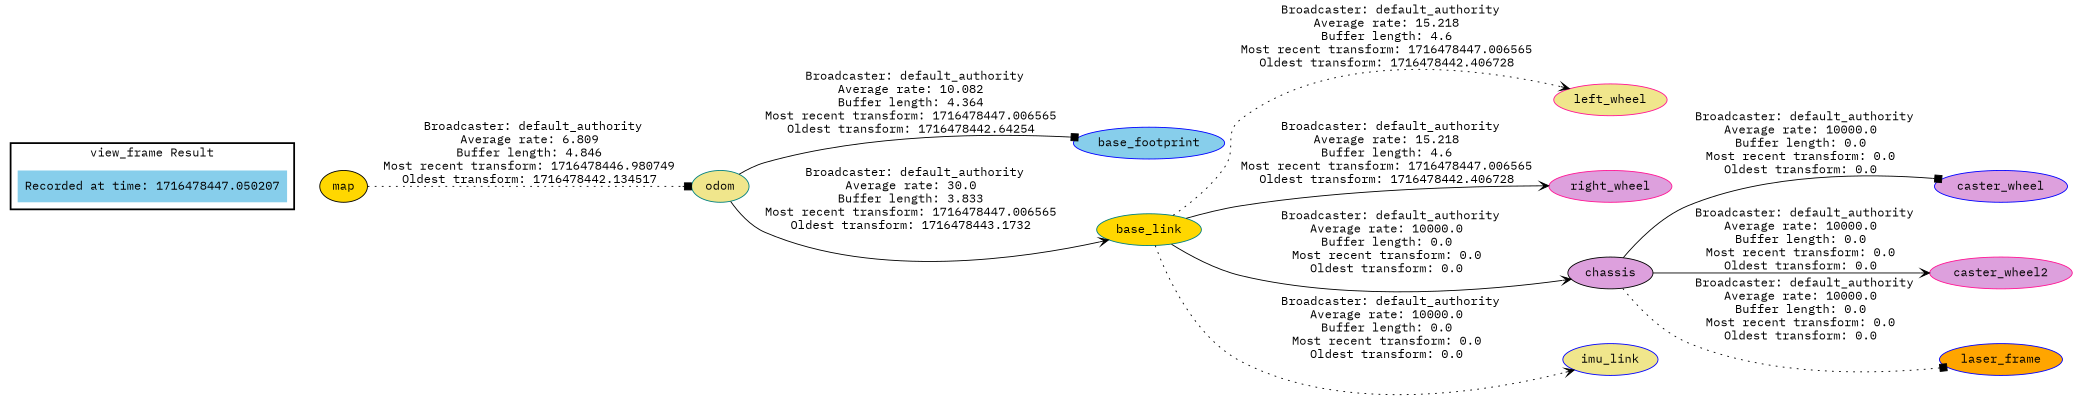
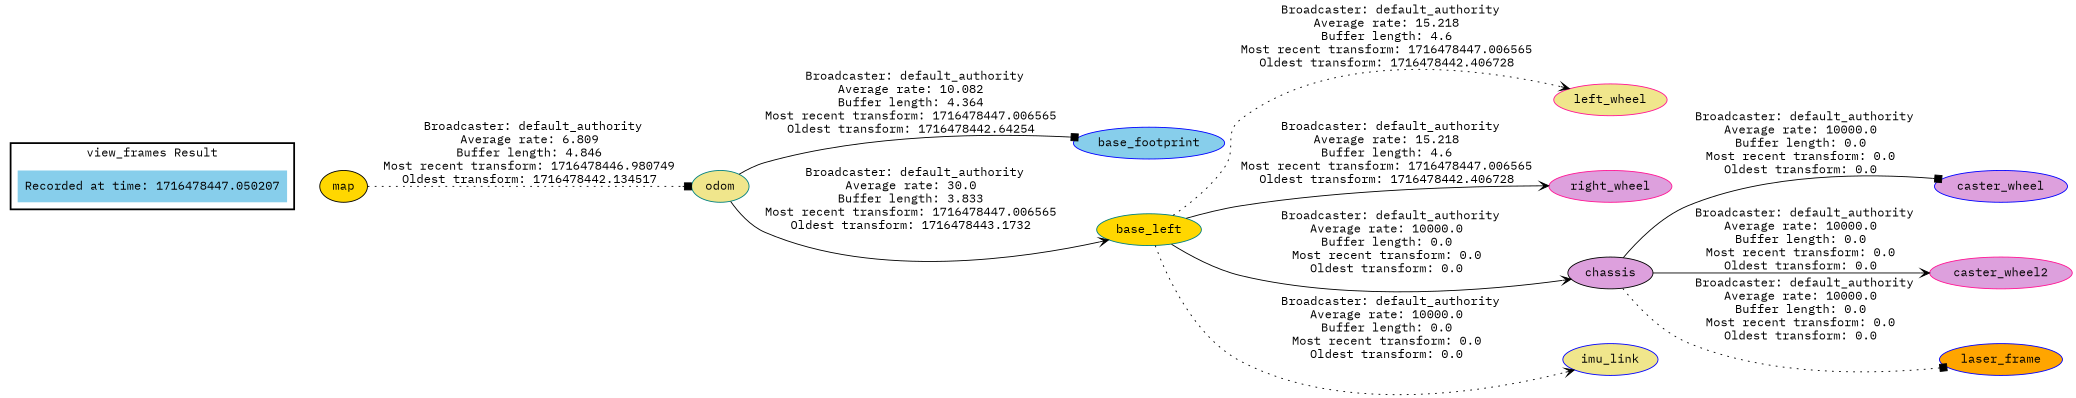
(152, 153) -> (152, 153)
(1149, 230) -> (1149, 230)
